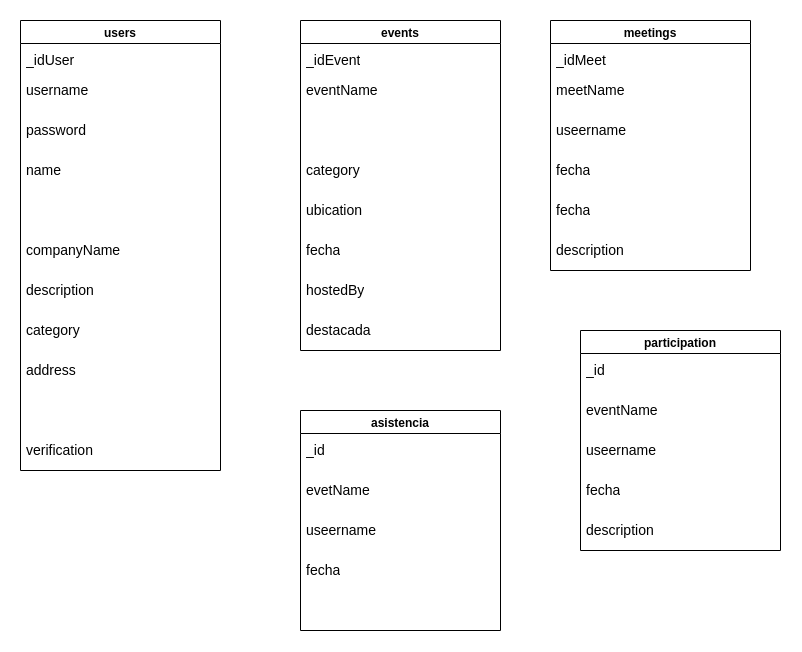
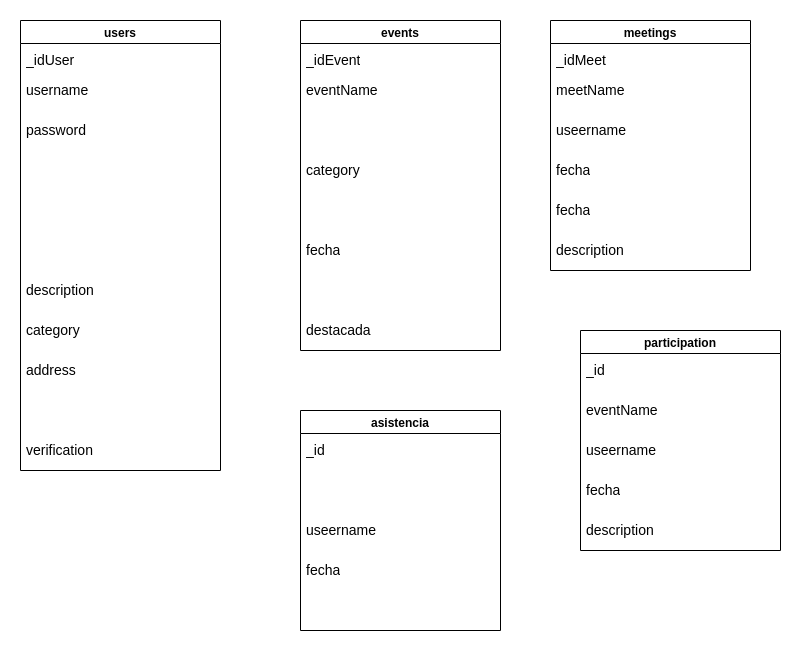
(121, 171) -> none
(401, 211) -> none
(121, 251) -> none
(401, 291) -> none
(401, 491) -> none
